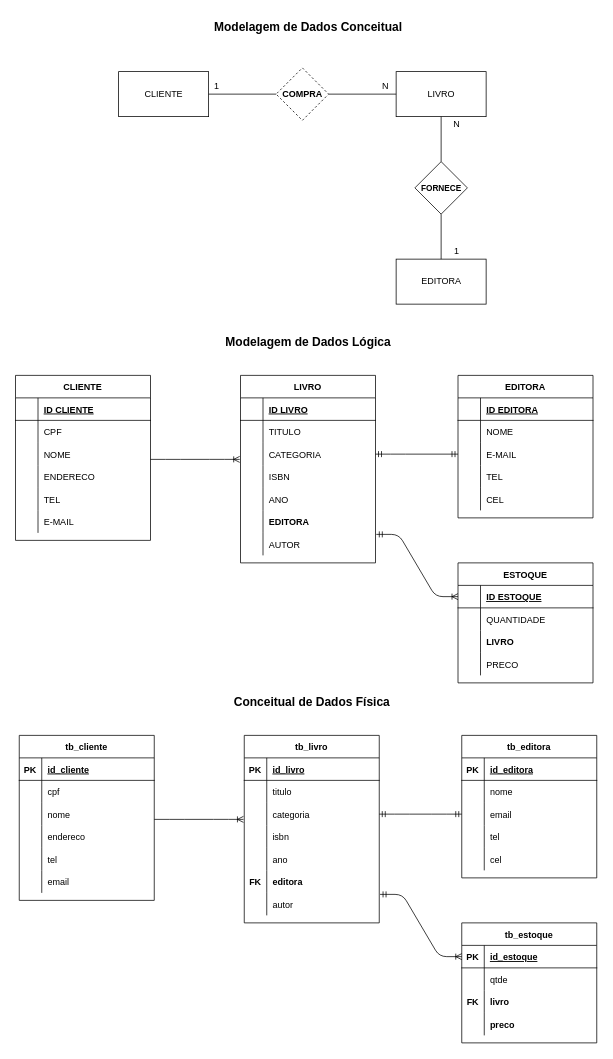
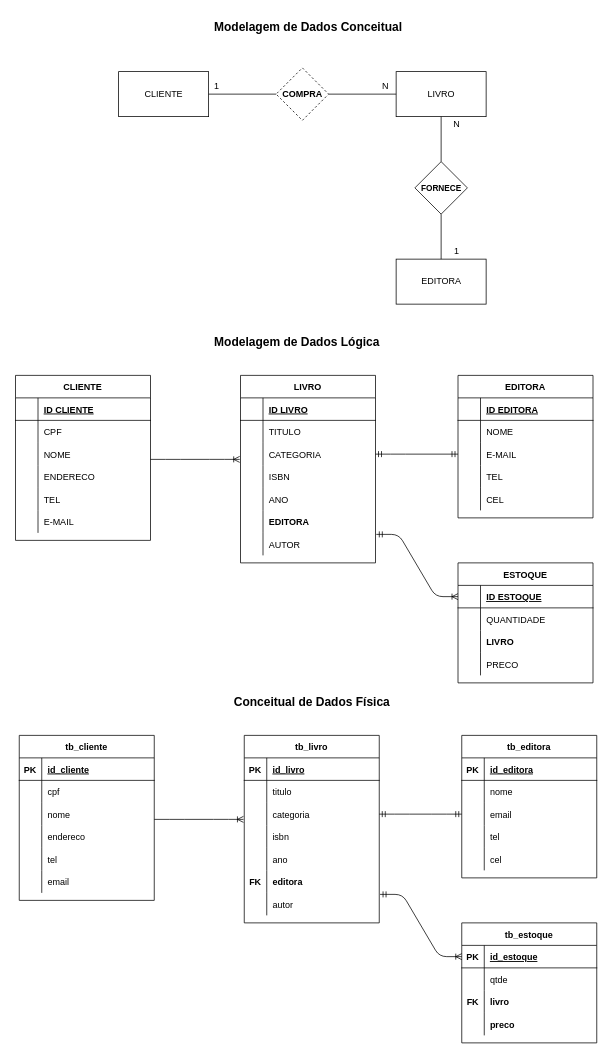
(308, 342) -> (297, 342)
